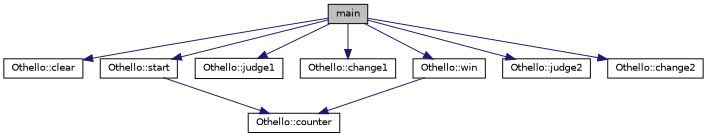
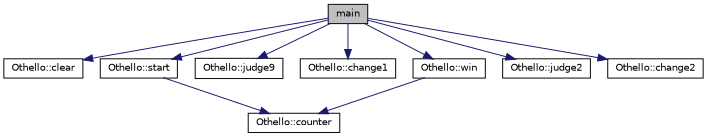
(239, 68) -> (239, 68)
